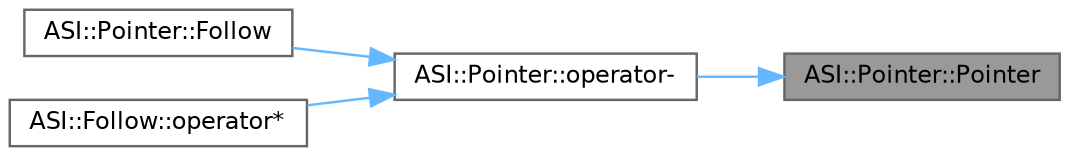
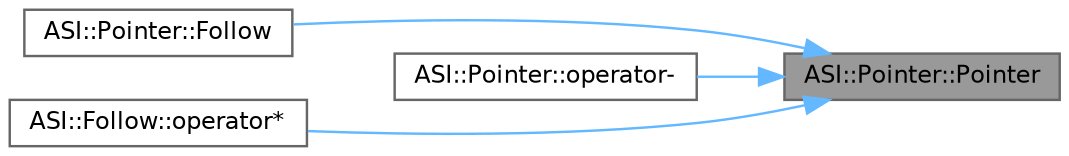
(331, 52) -> (550, 21)
(339, 101) -> (557, 132)
